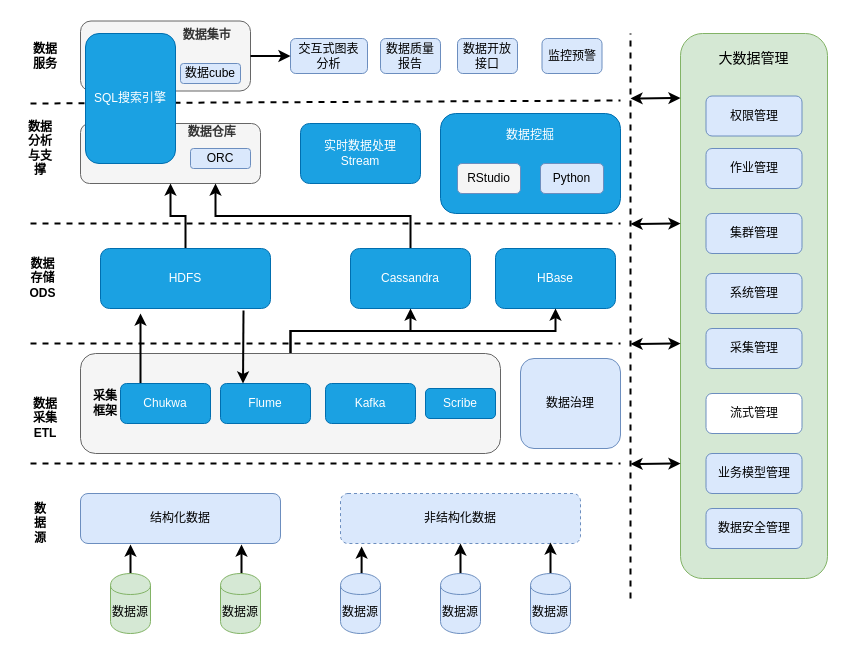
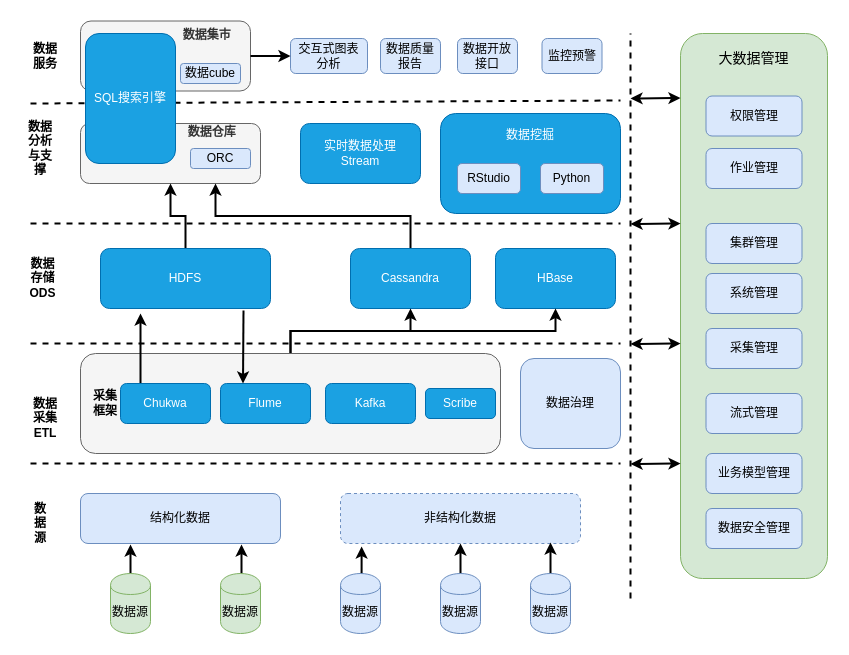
(489, 179) -> (489, 179)
(754, 234) -> (754, 244)
(754, 414) -> (754, 414)
